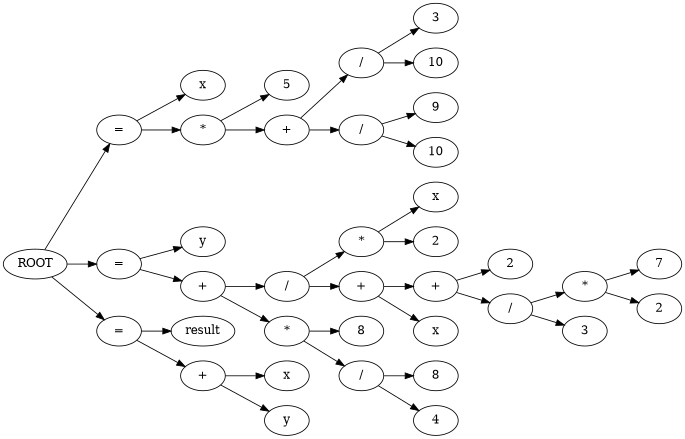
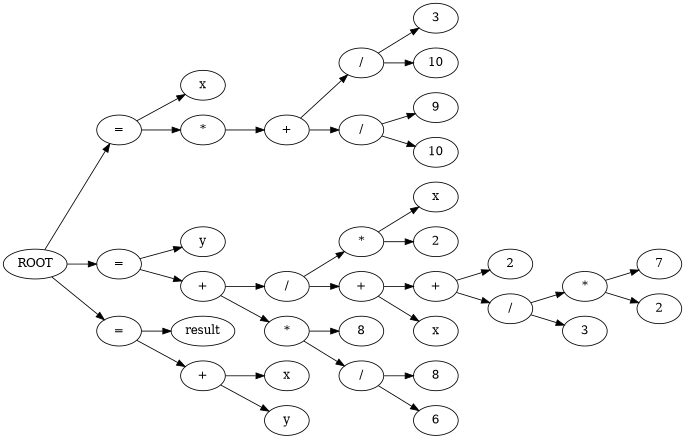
(287, 85) -> none
(436, 421) -> (436, 421)
